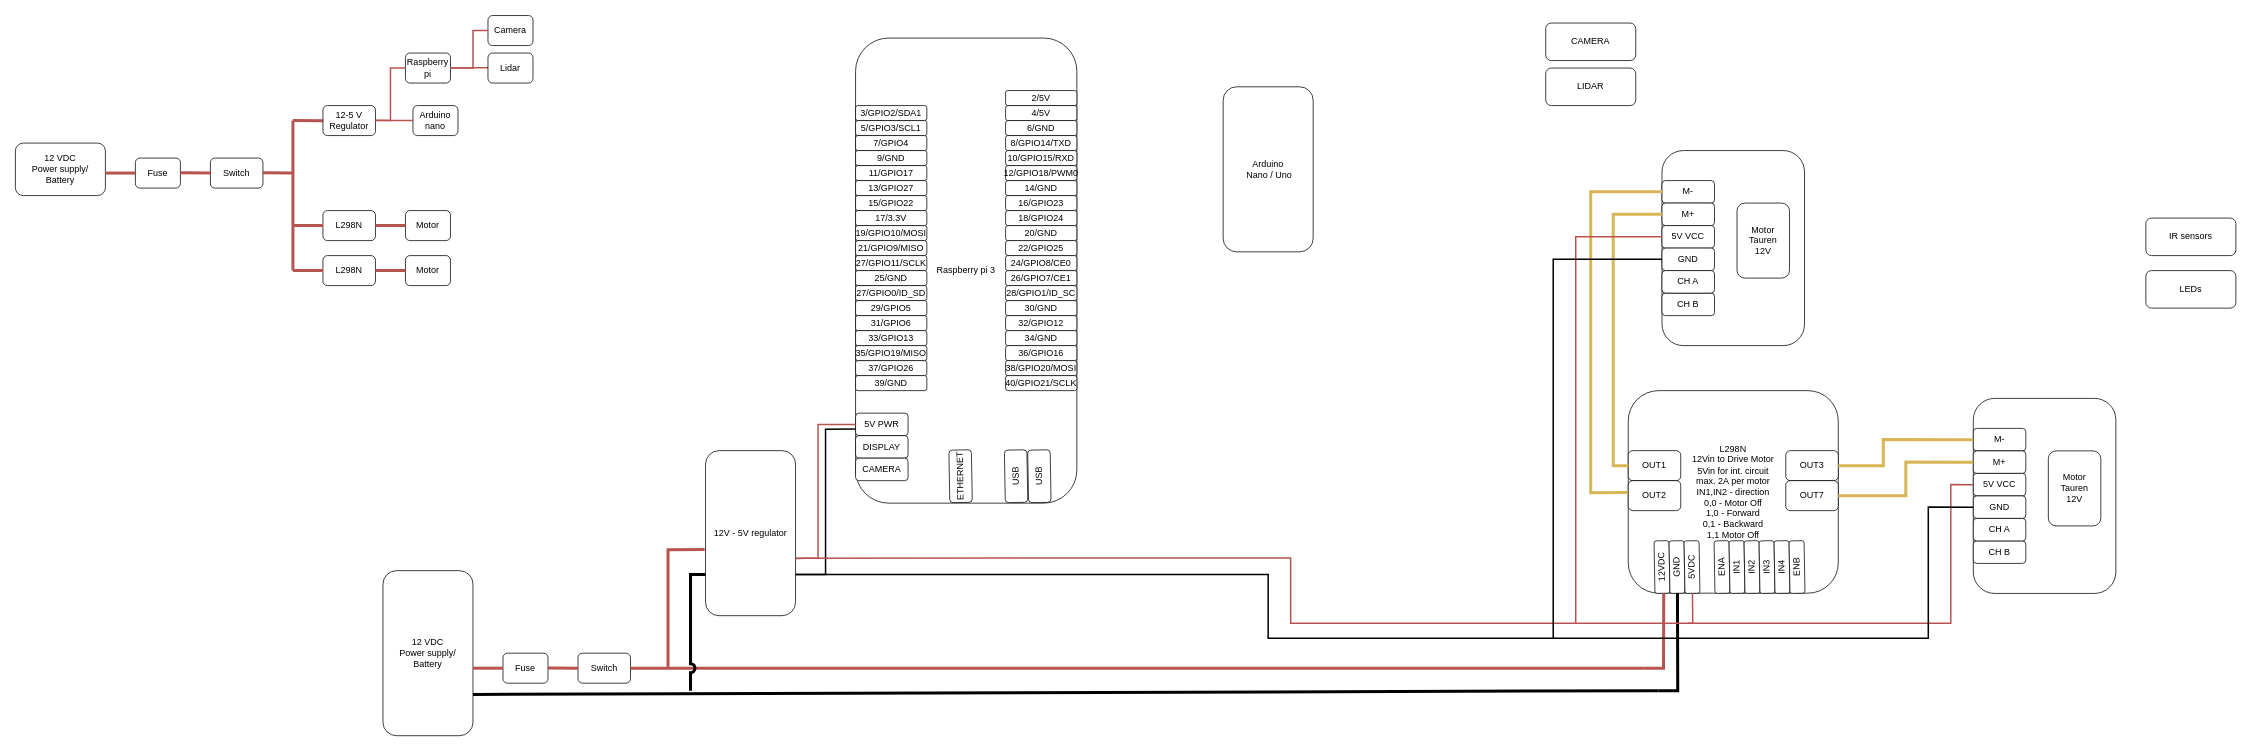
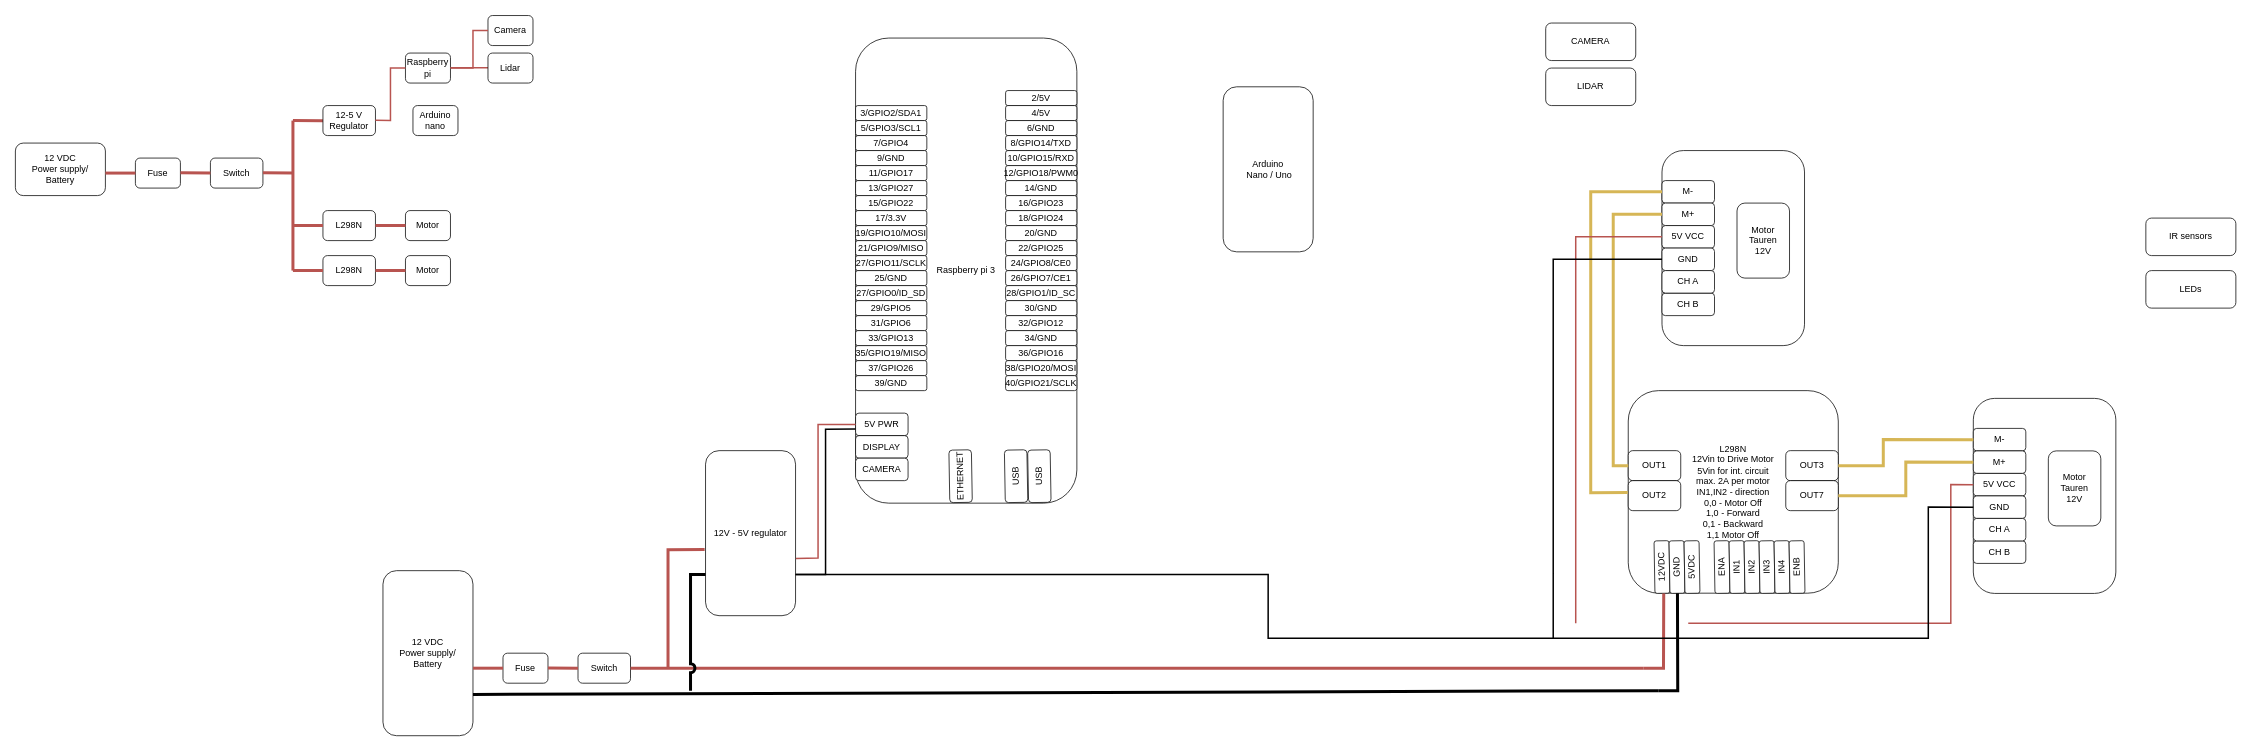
(402, 120) -> none
(1284, 558) -> none
